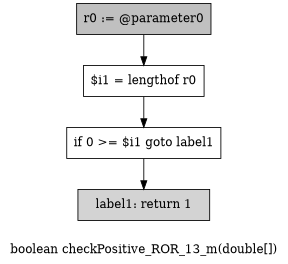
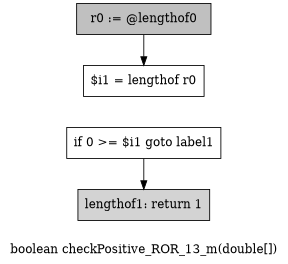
(144, 19) -> (144, 19)
(144, 108) -> none
(144, 205) -> (144, 205)
